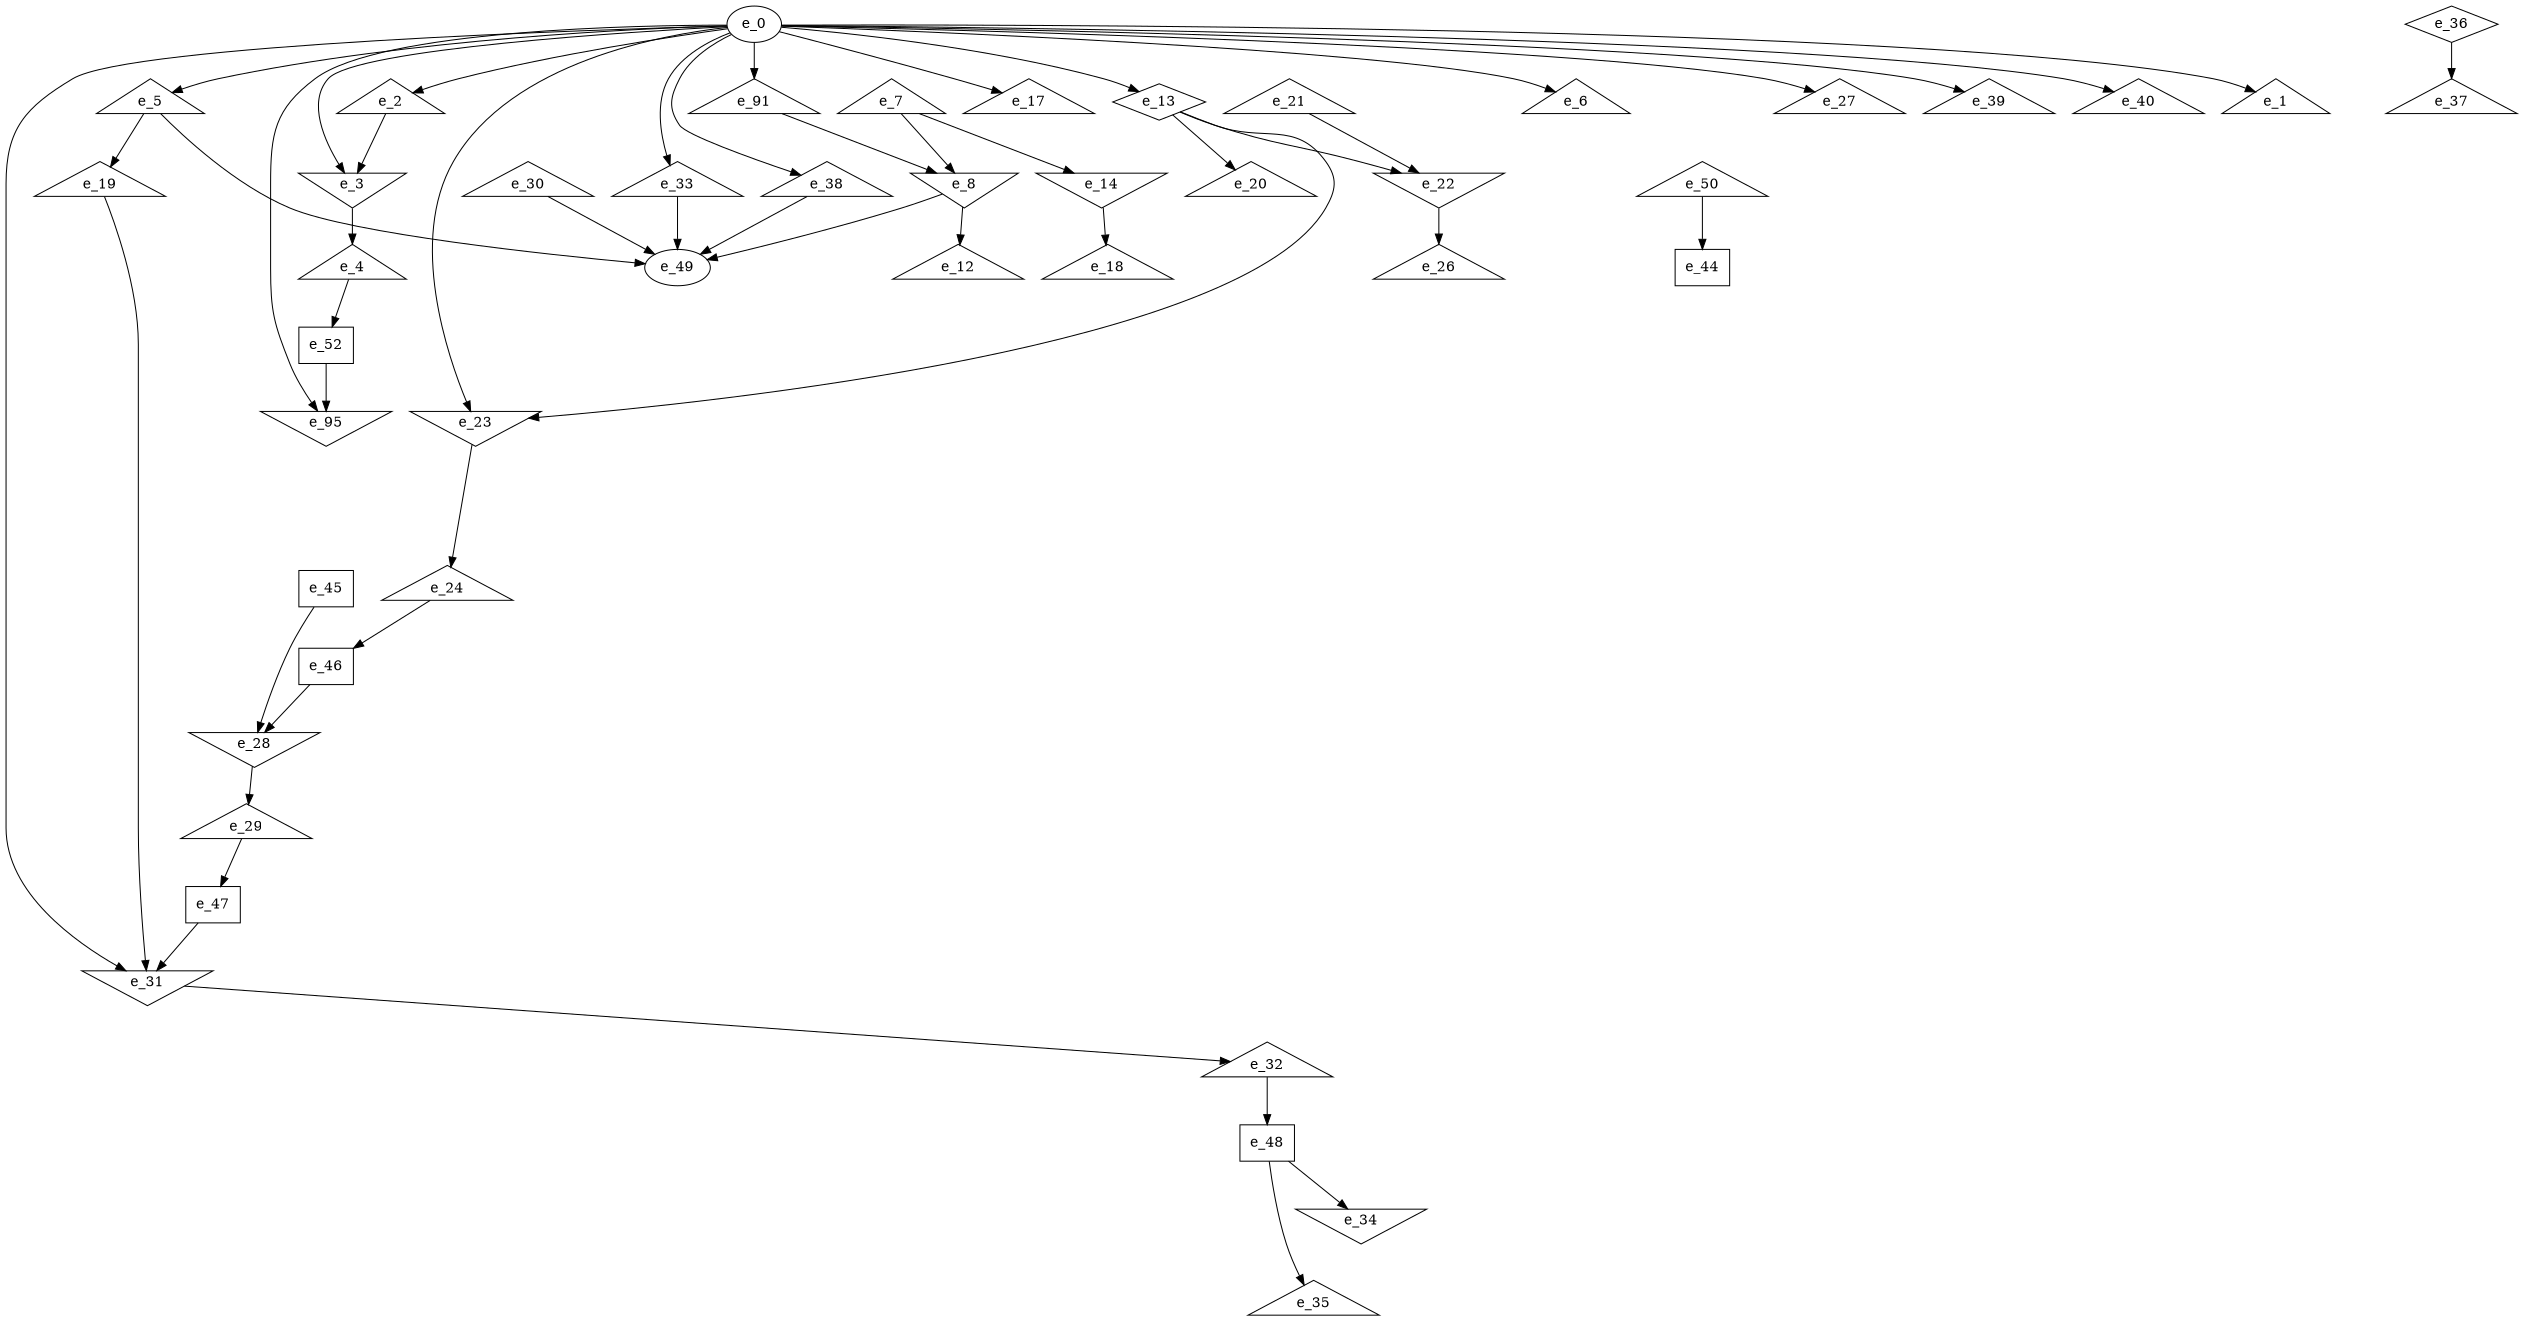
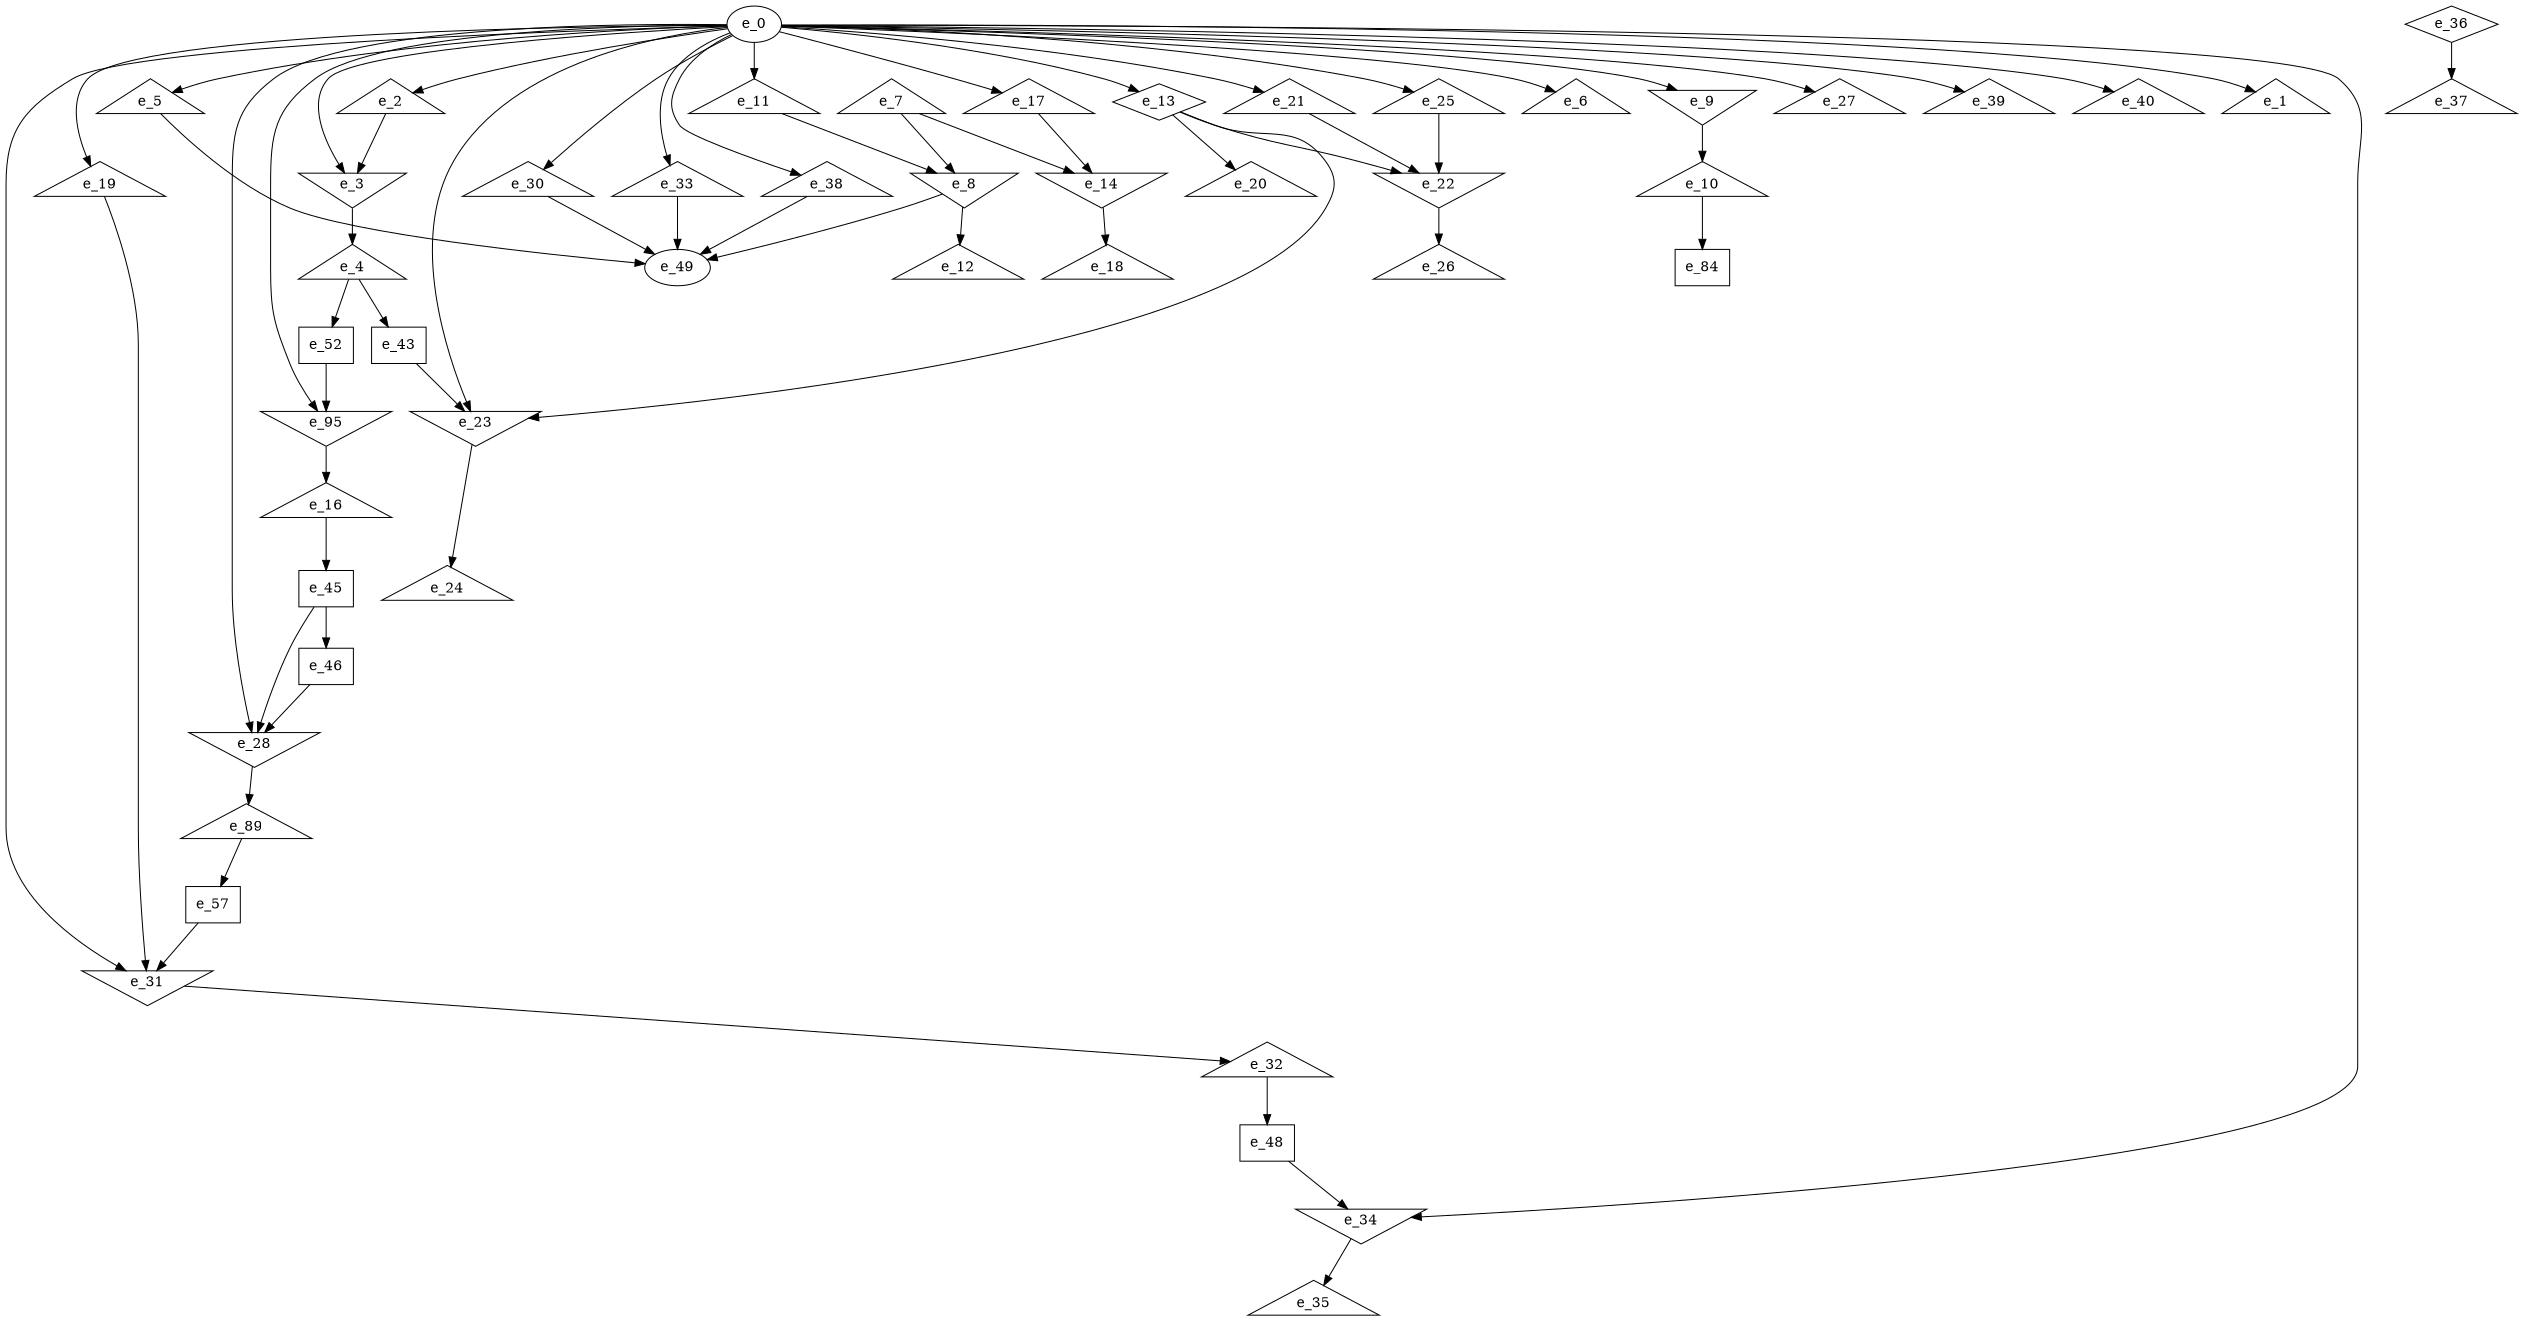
none -> (1019, 48)
none -> (637, 92)
(754, 102) -> (754, 102)
none -> (1439, 102)
none -> (1702, 102)
(130, 136) -> (364, 35)
none -> (1062, 140)
none -> (232, 164)
(1702, 185) -> (1702, 185)
(1702, 268) -> (1702, 268)
none -> (2358, 270)
none -> (399, 345)
none -> (326, 506)
(396, 622) -> (326, 622)
(246, 827) -> (246, 827)
(213, 905) -> (213, 905)
(1280, 1220) -> (1340, 1258)
